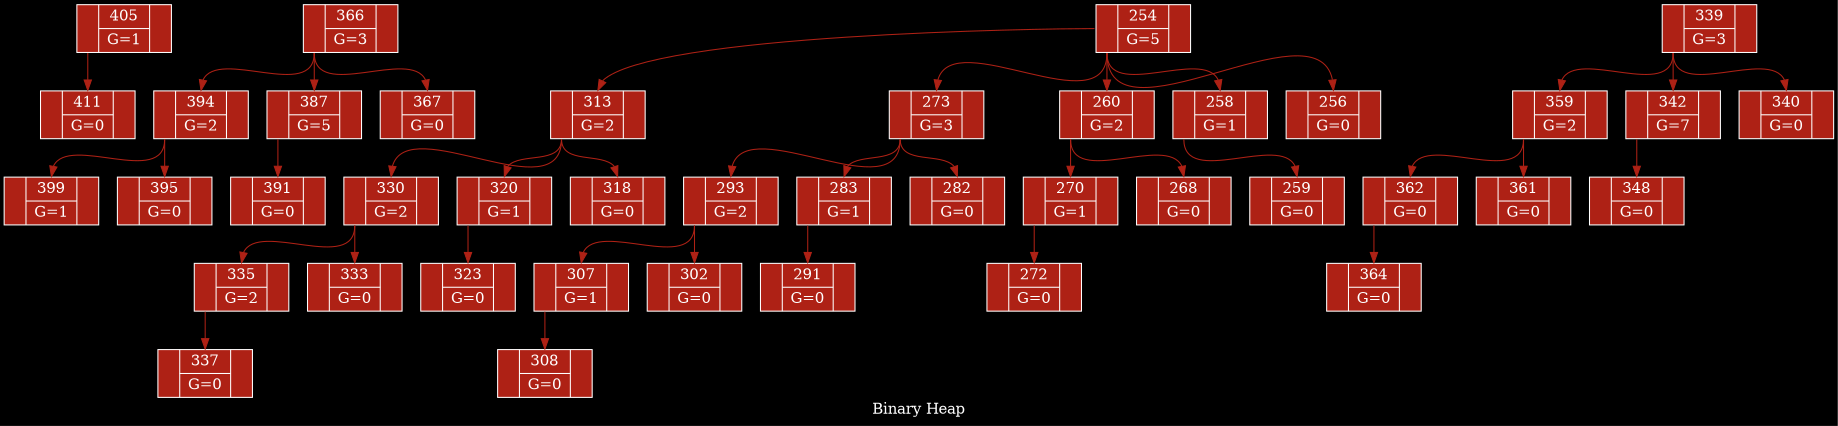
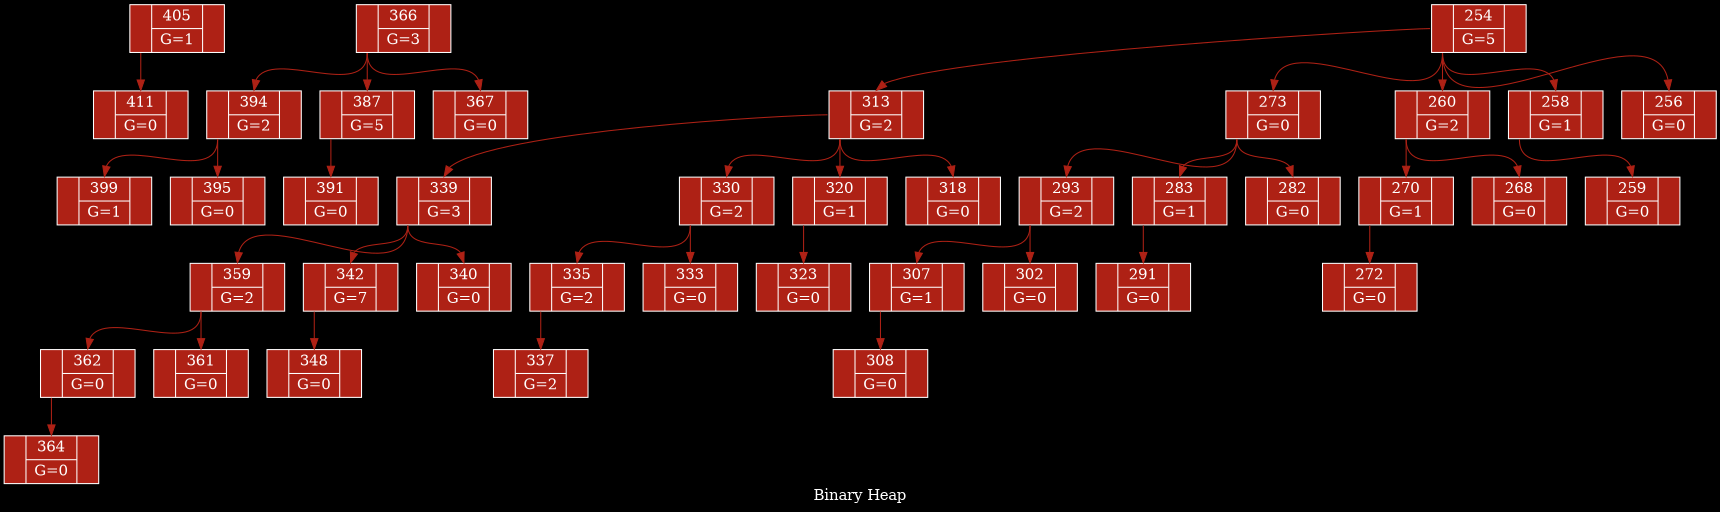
(937, 126) -> (1273, 126)
none -> (636, 128)
(205, 385) -> (541, 385)
